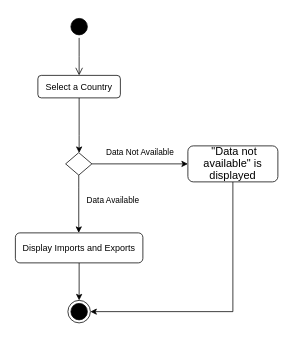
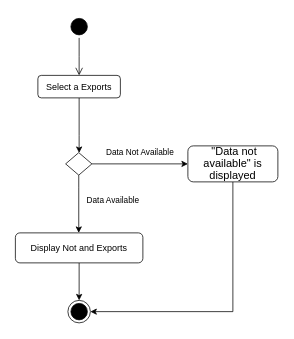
(79, 87) -> (79, 87)
(79, 248) -> (79, 248)
